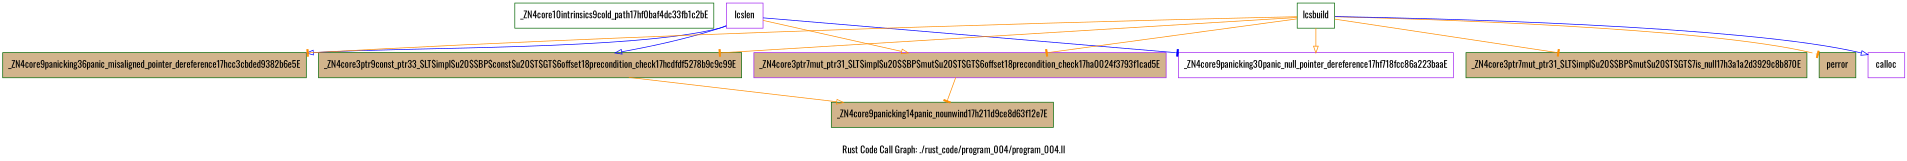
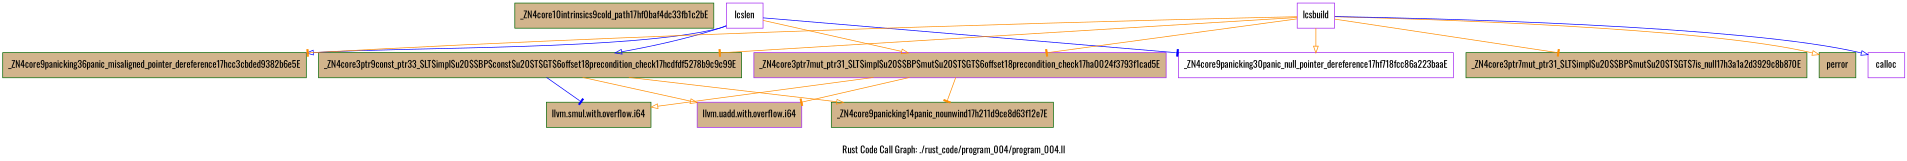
(614, 16) -> (614, 16)
(1316, 16) -> (1316, 16)
(1574, 27) -> (1574, 27)
none -> (599, 115)
none -> (749, 115)
